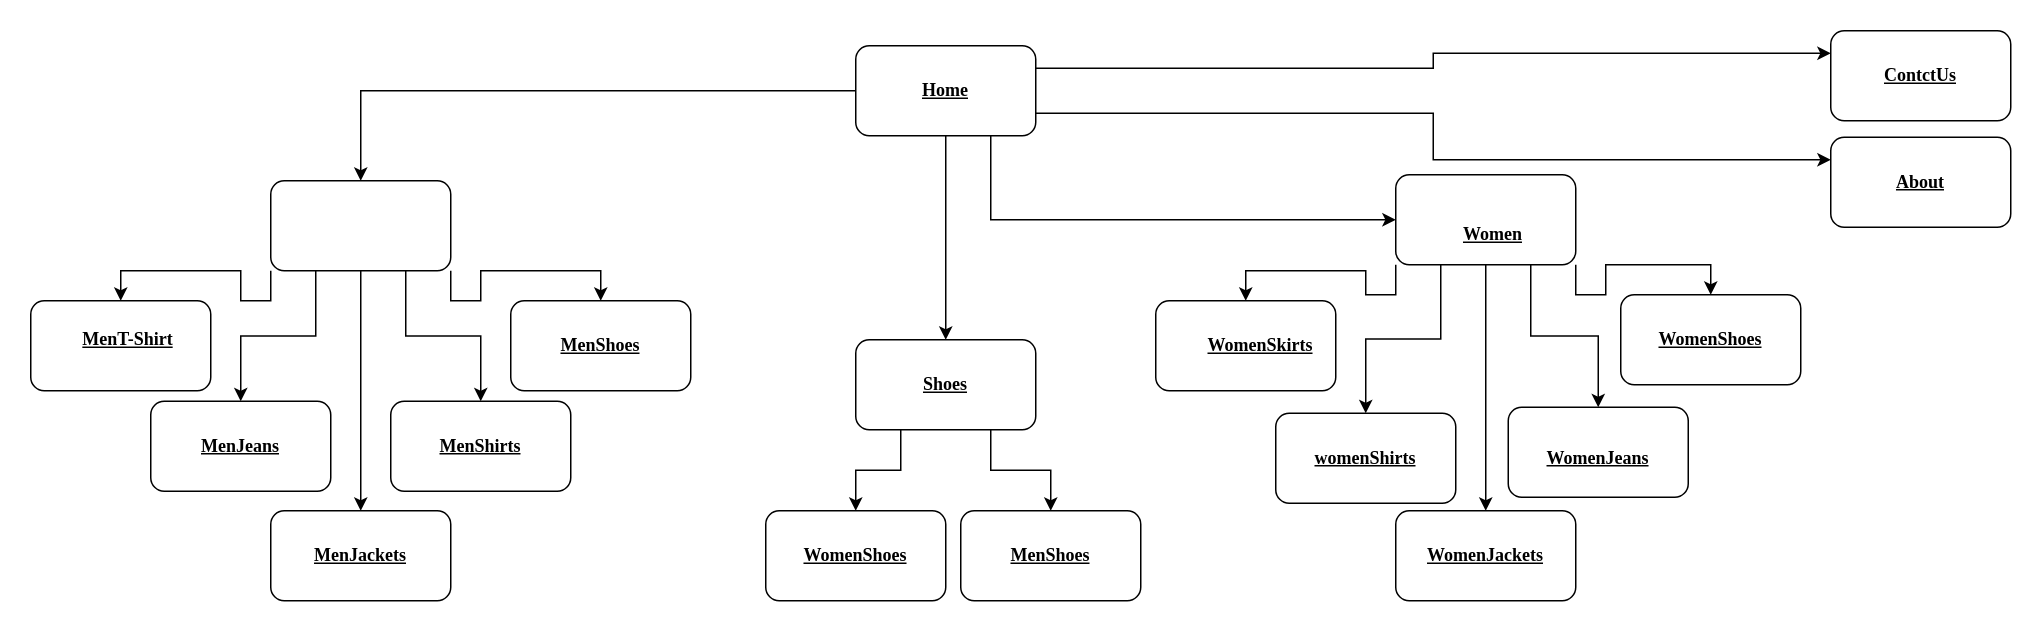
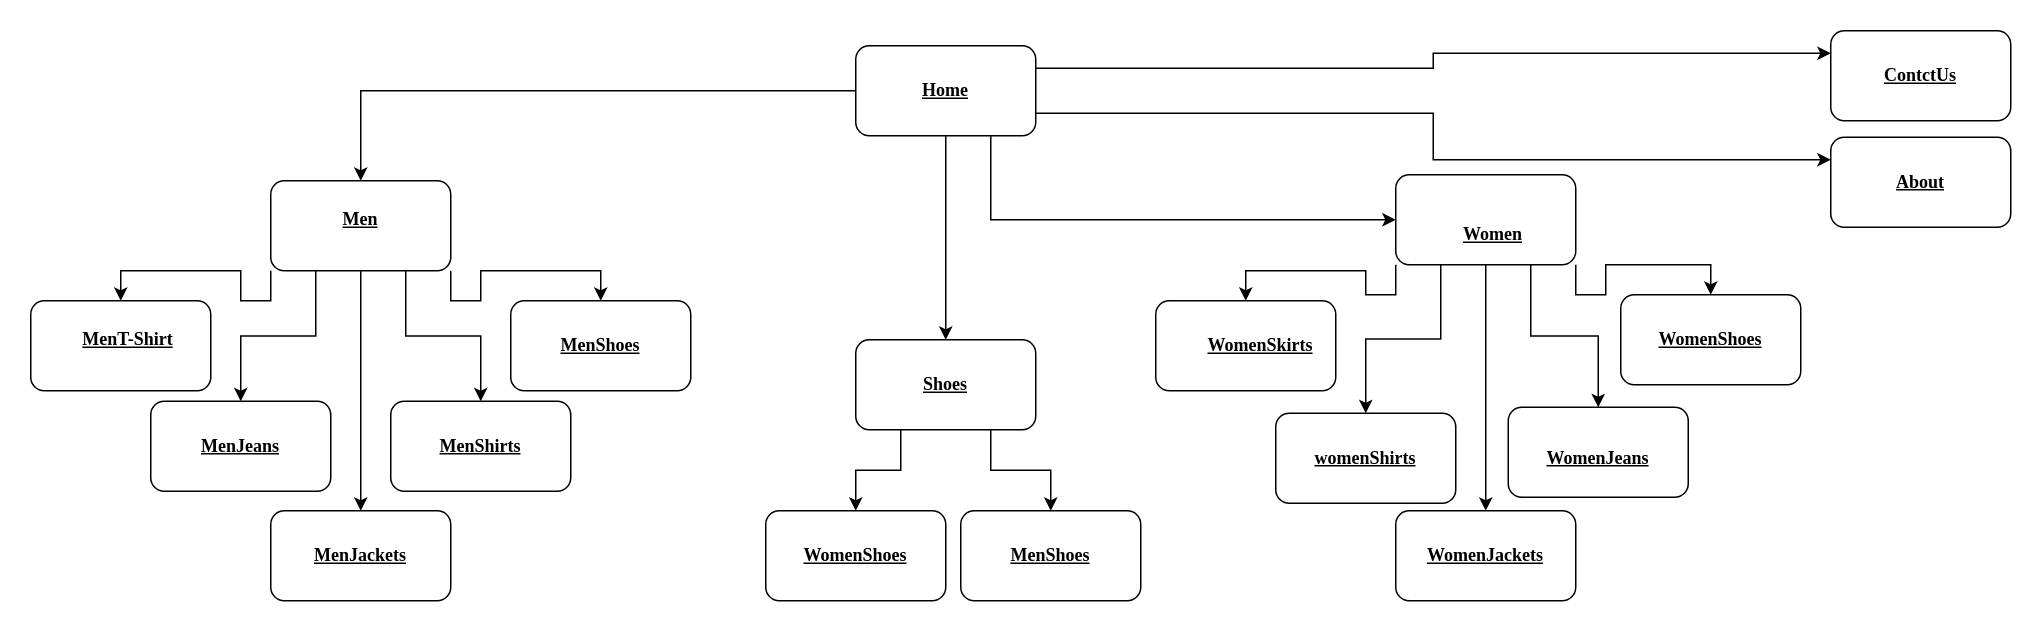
none -> (361, 220)
